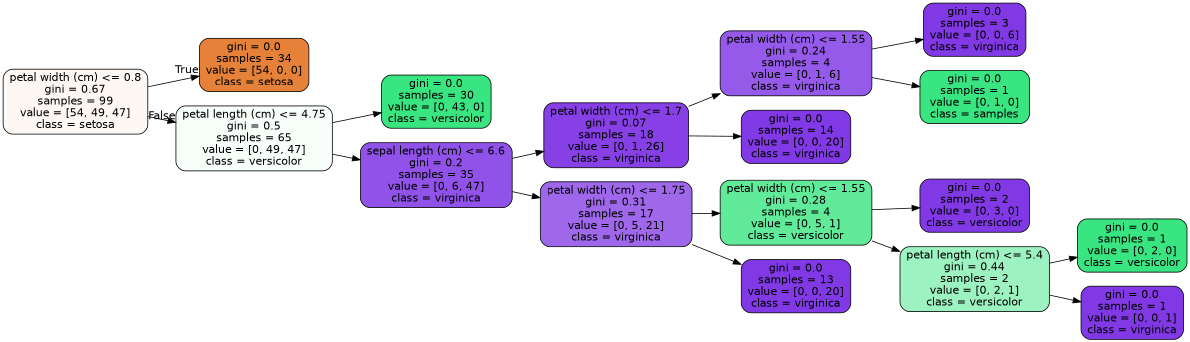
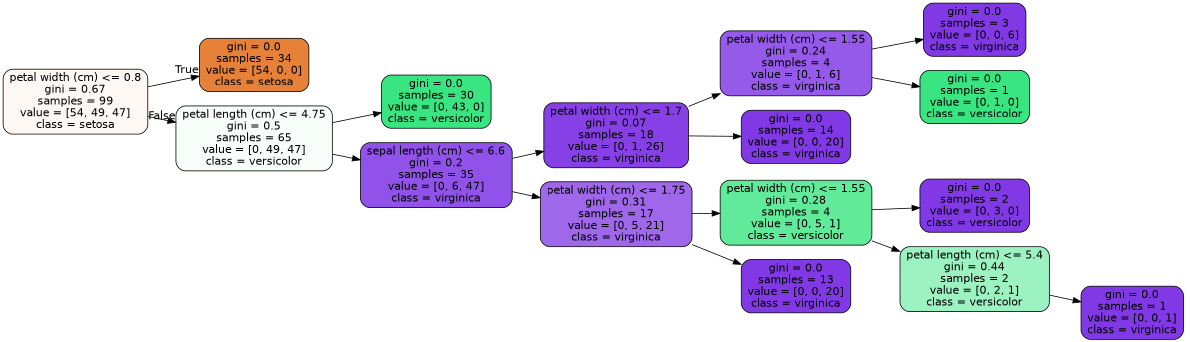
(975, 97) -> (975, 97)
(1132, 246) -> none
